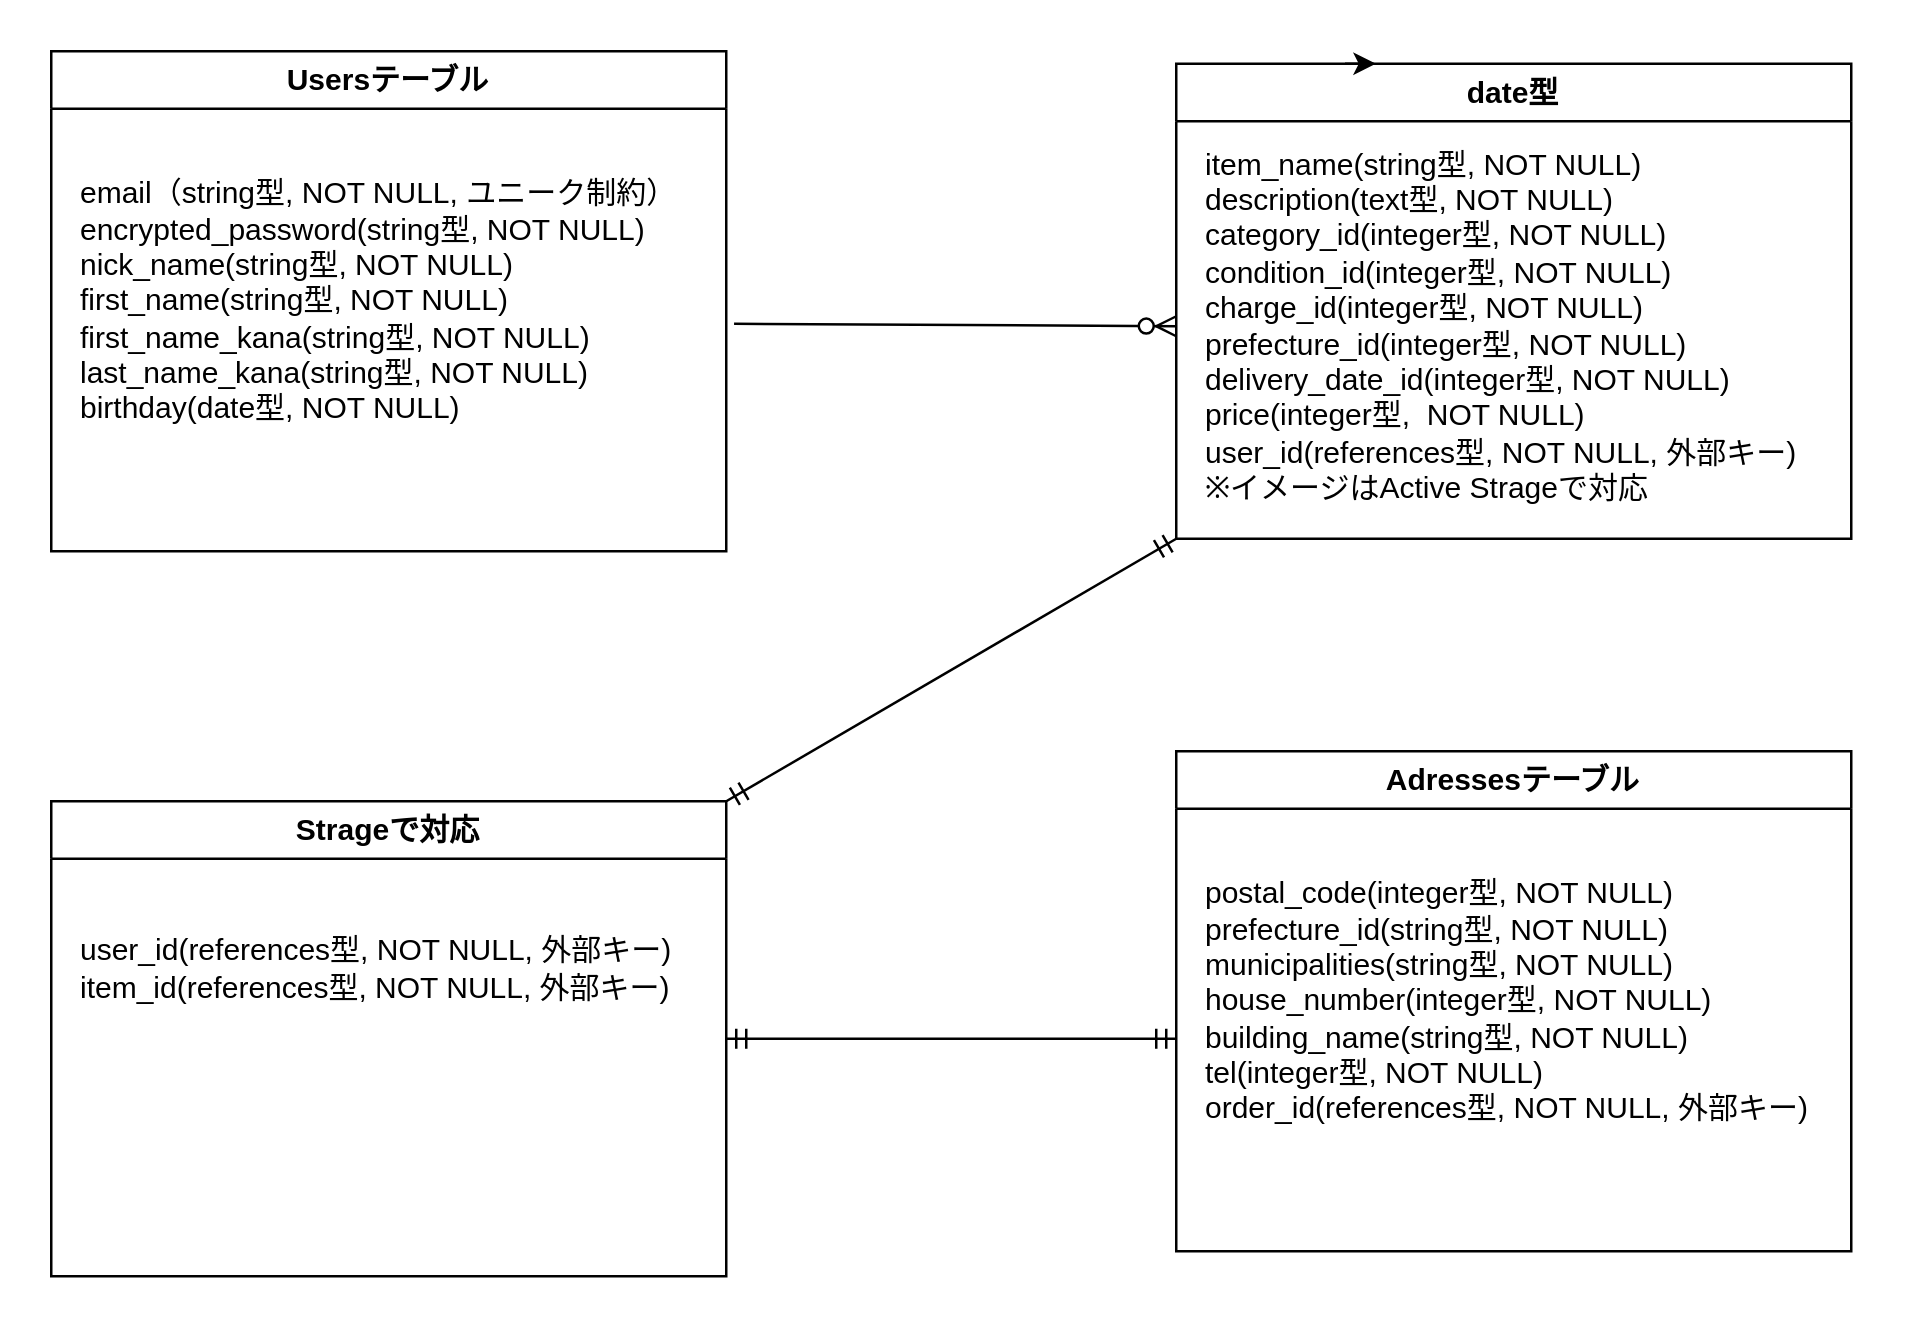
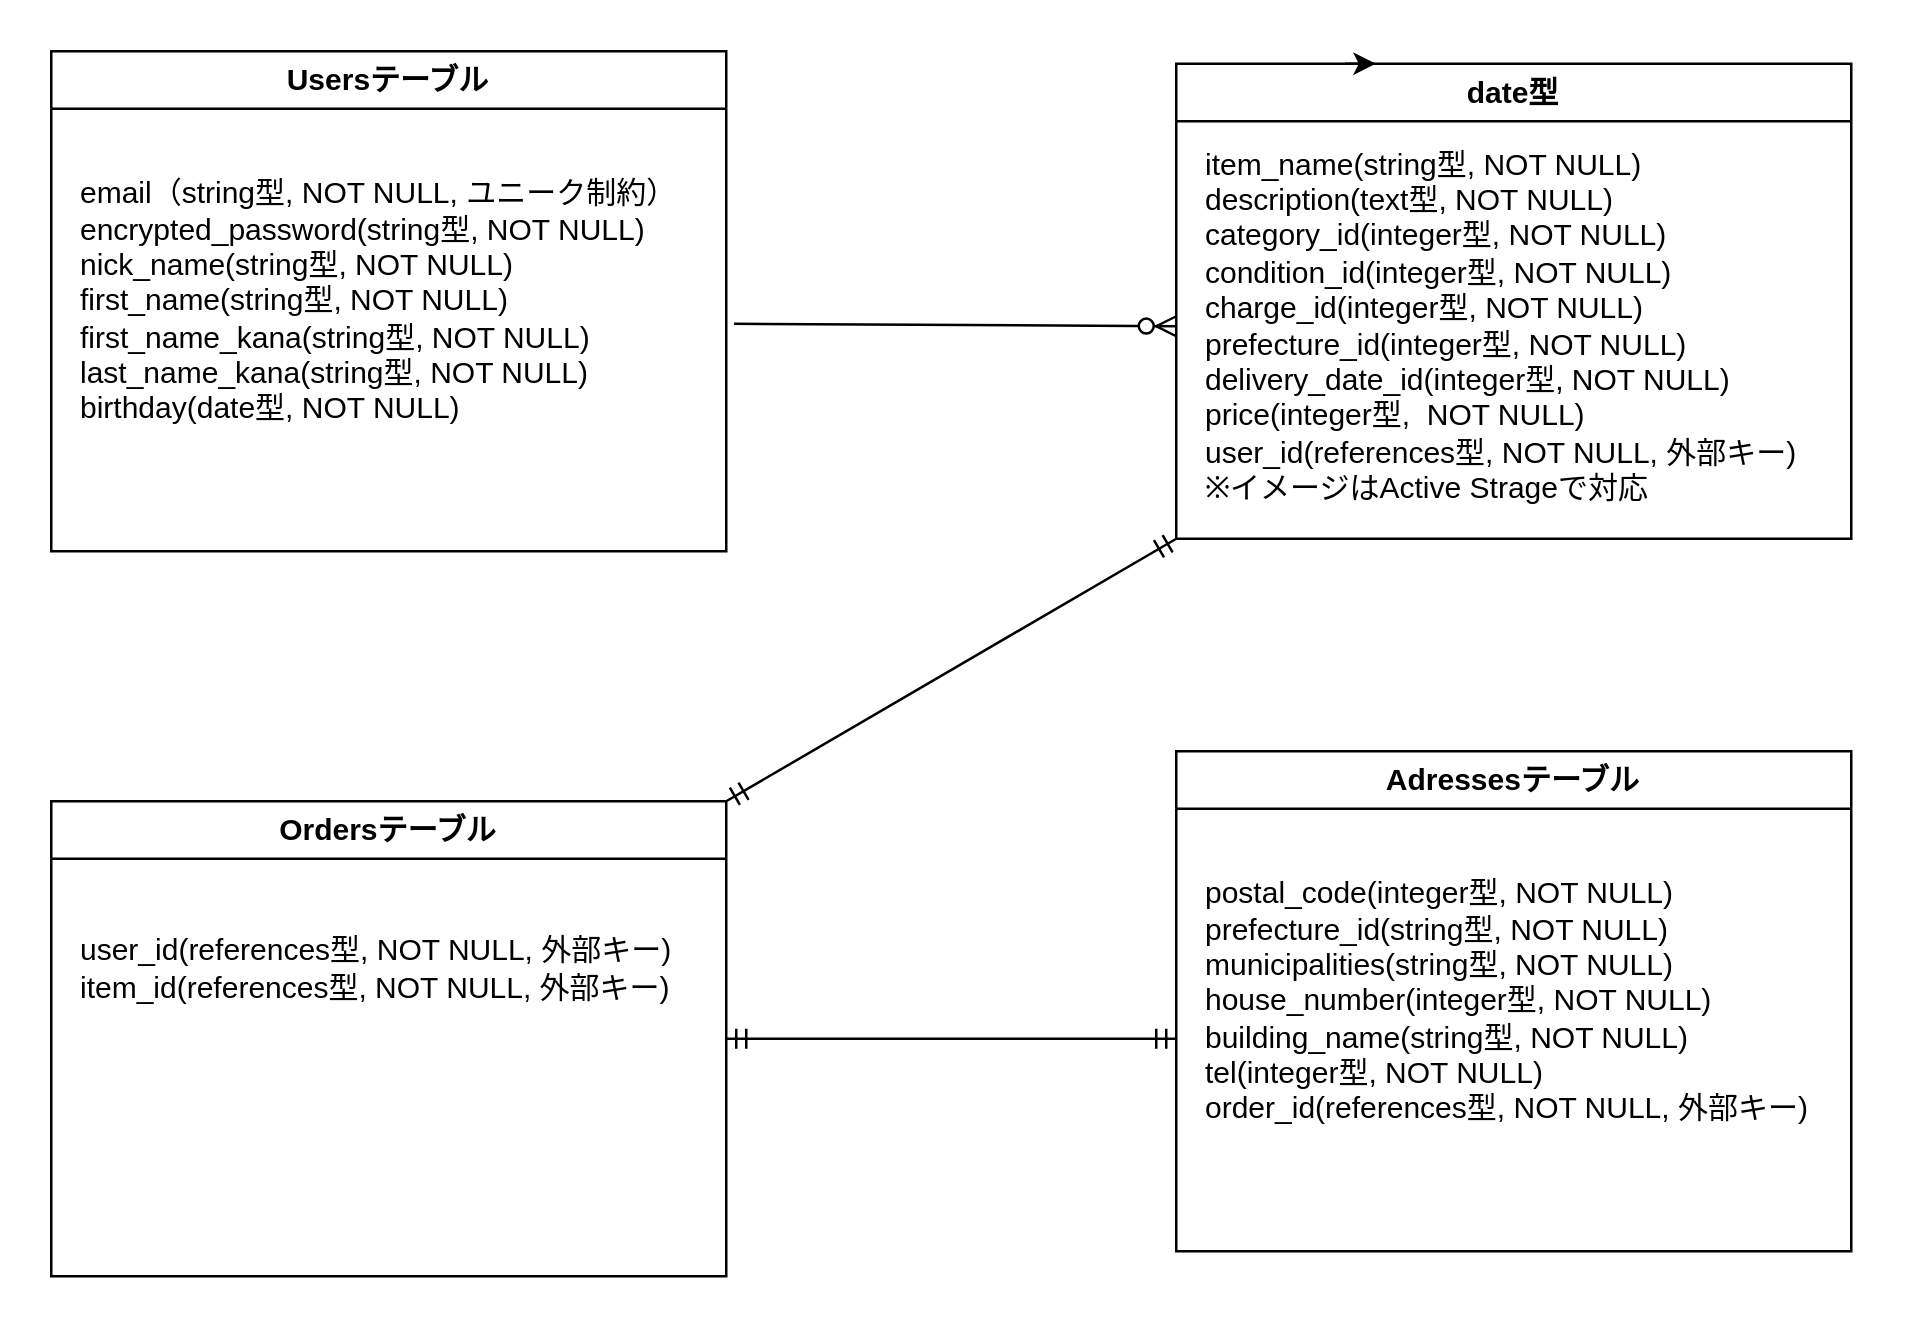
(389, 831) -> (389, 831)
